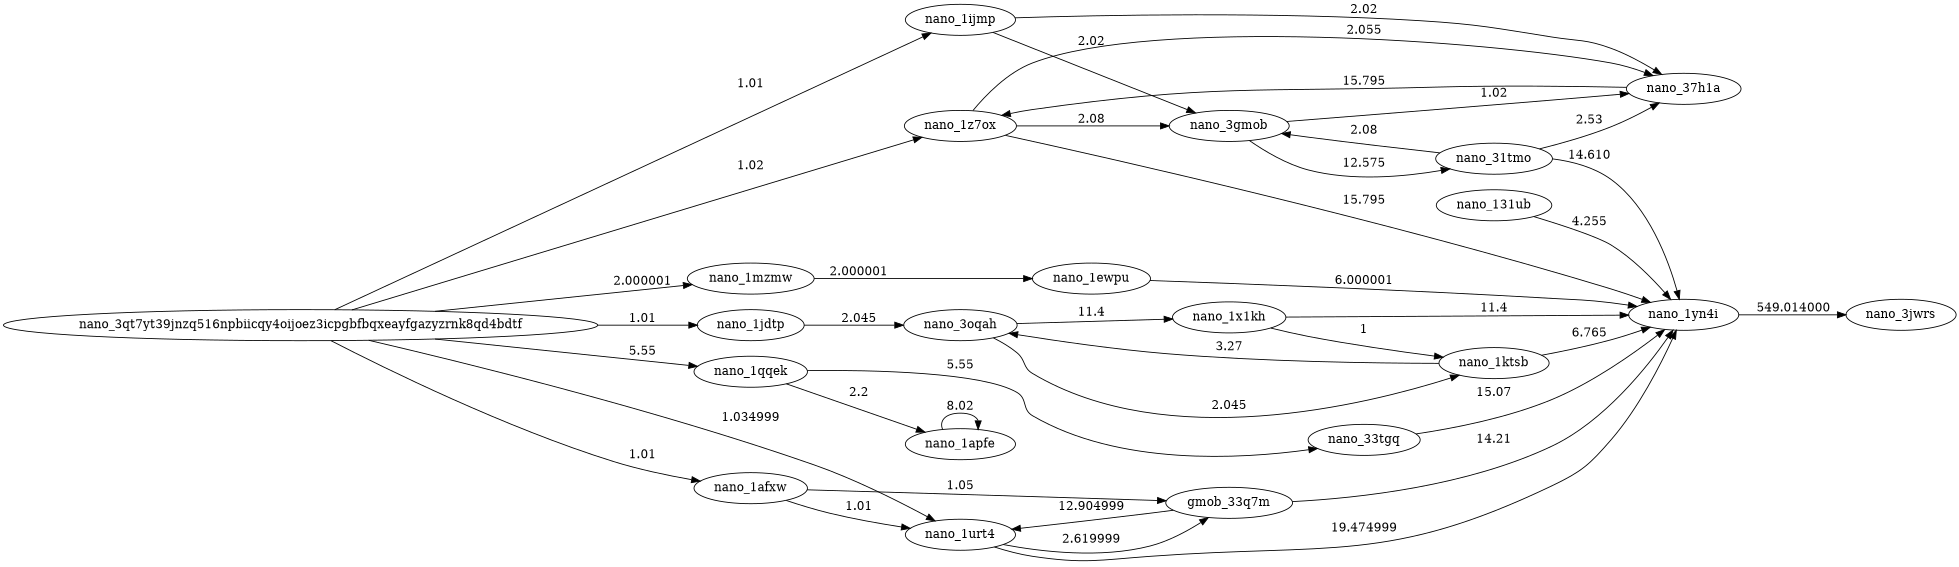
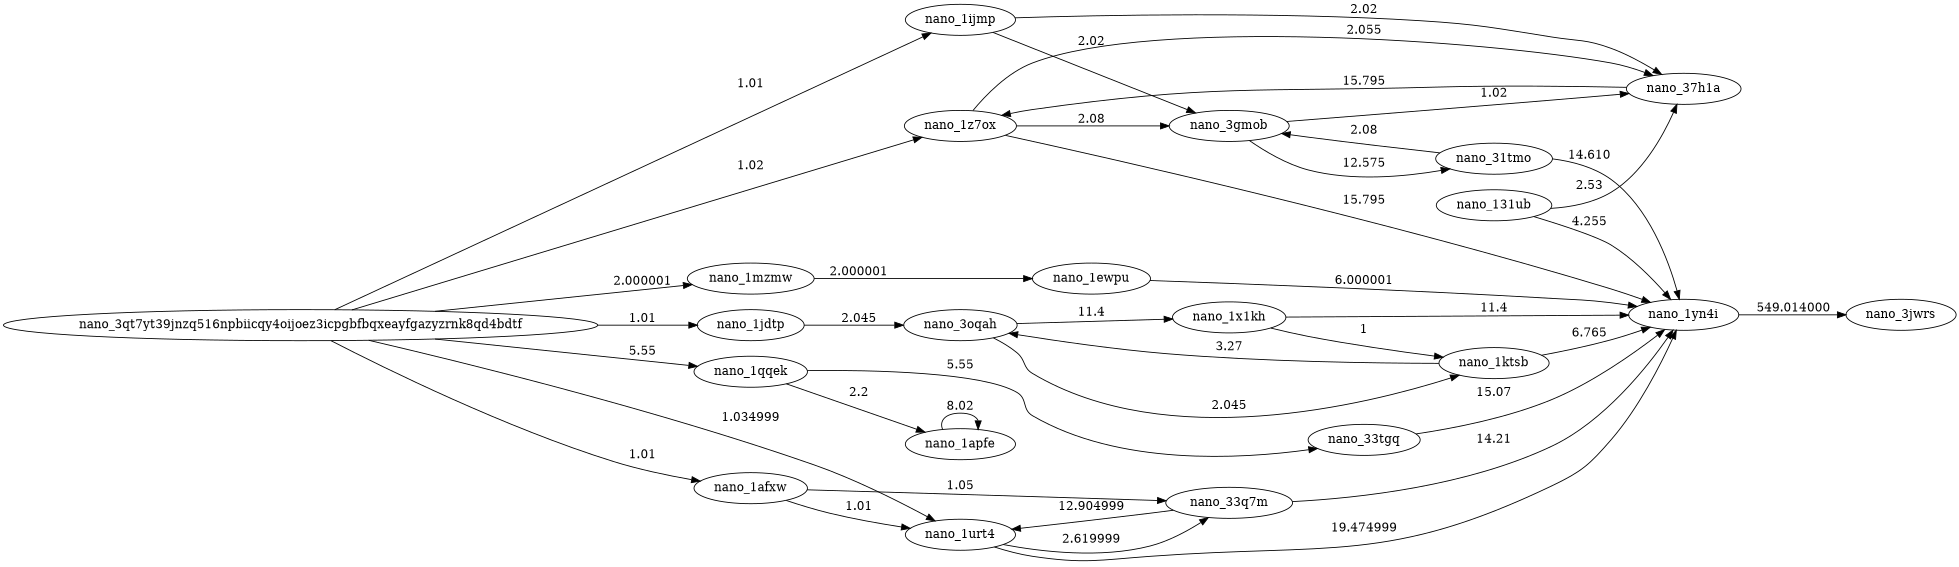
(1597, 132) -> (1627, 180)
(1229, 503) -> (1229, 503)
